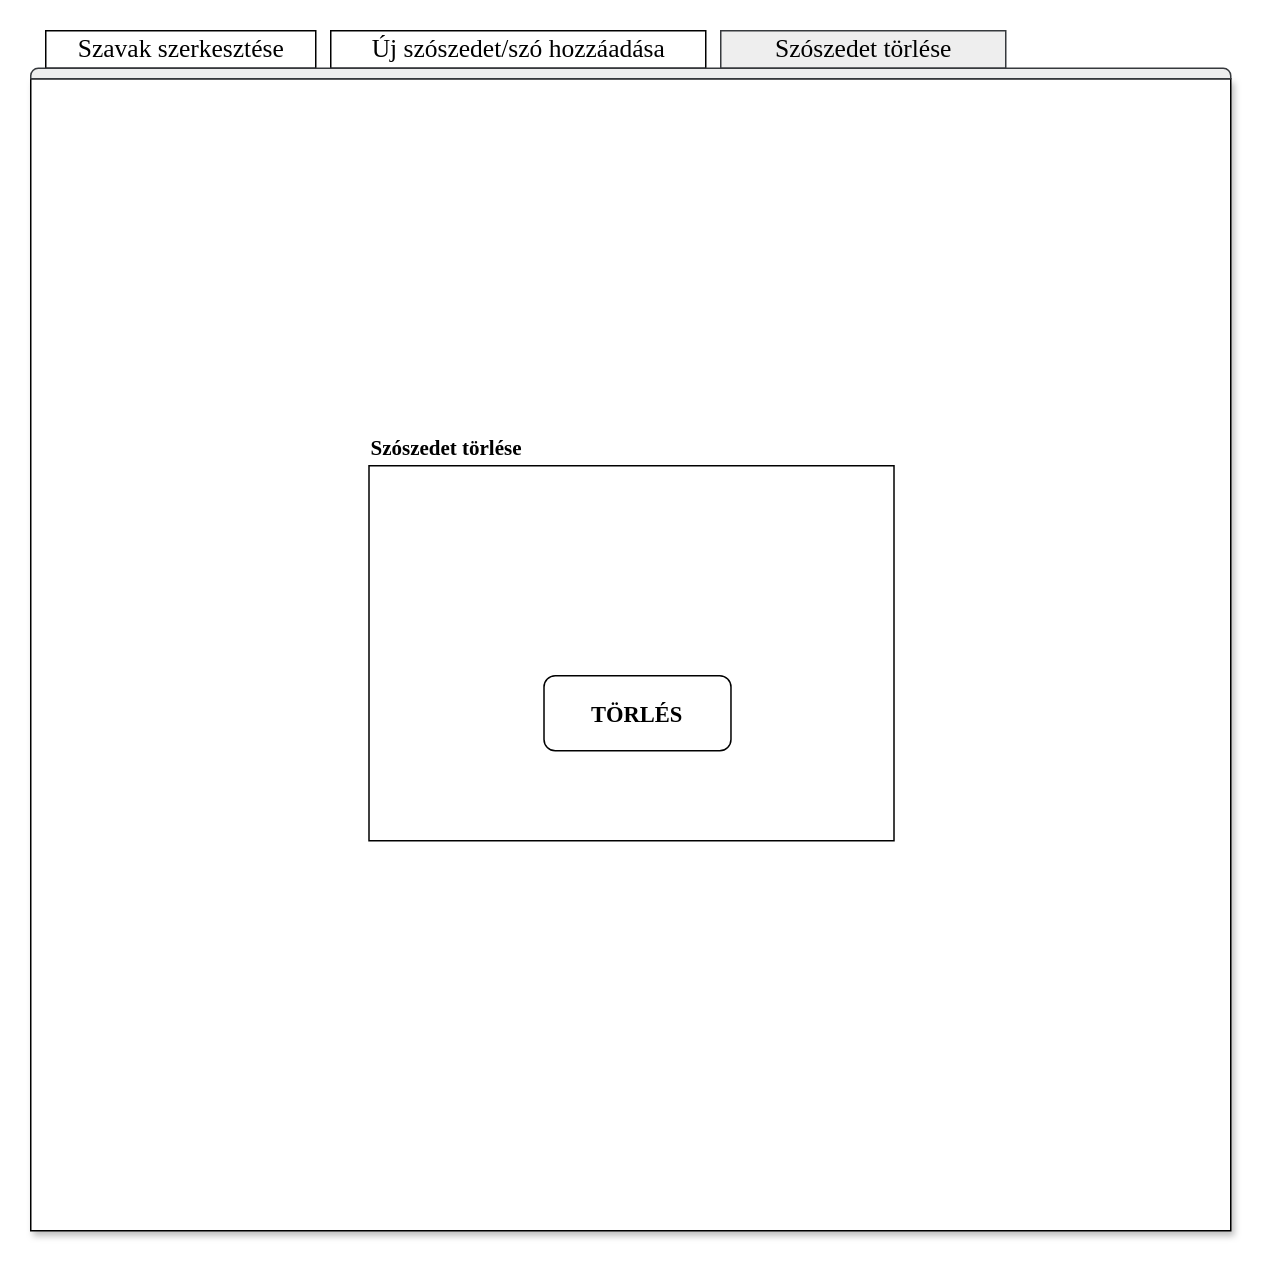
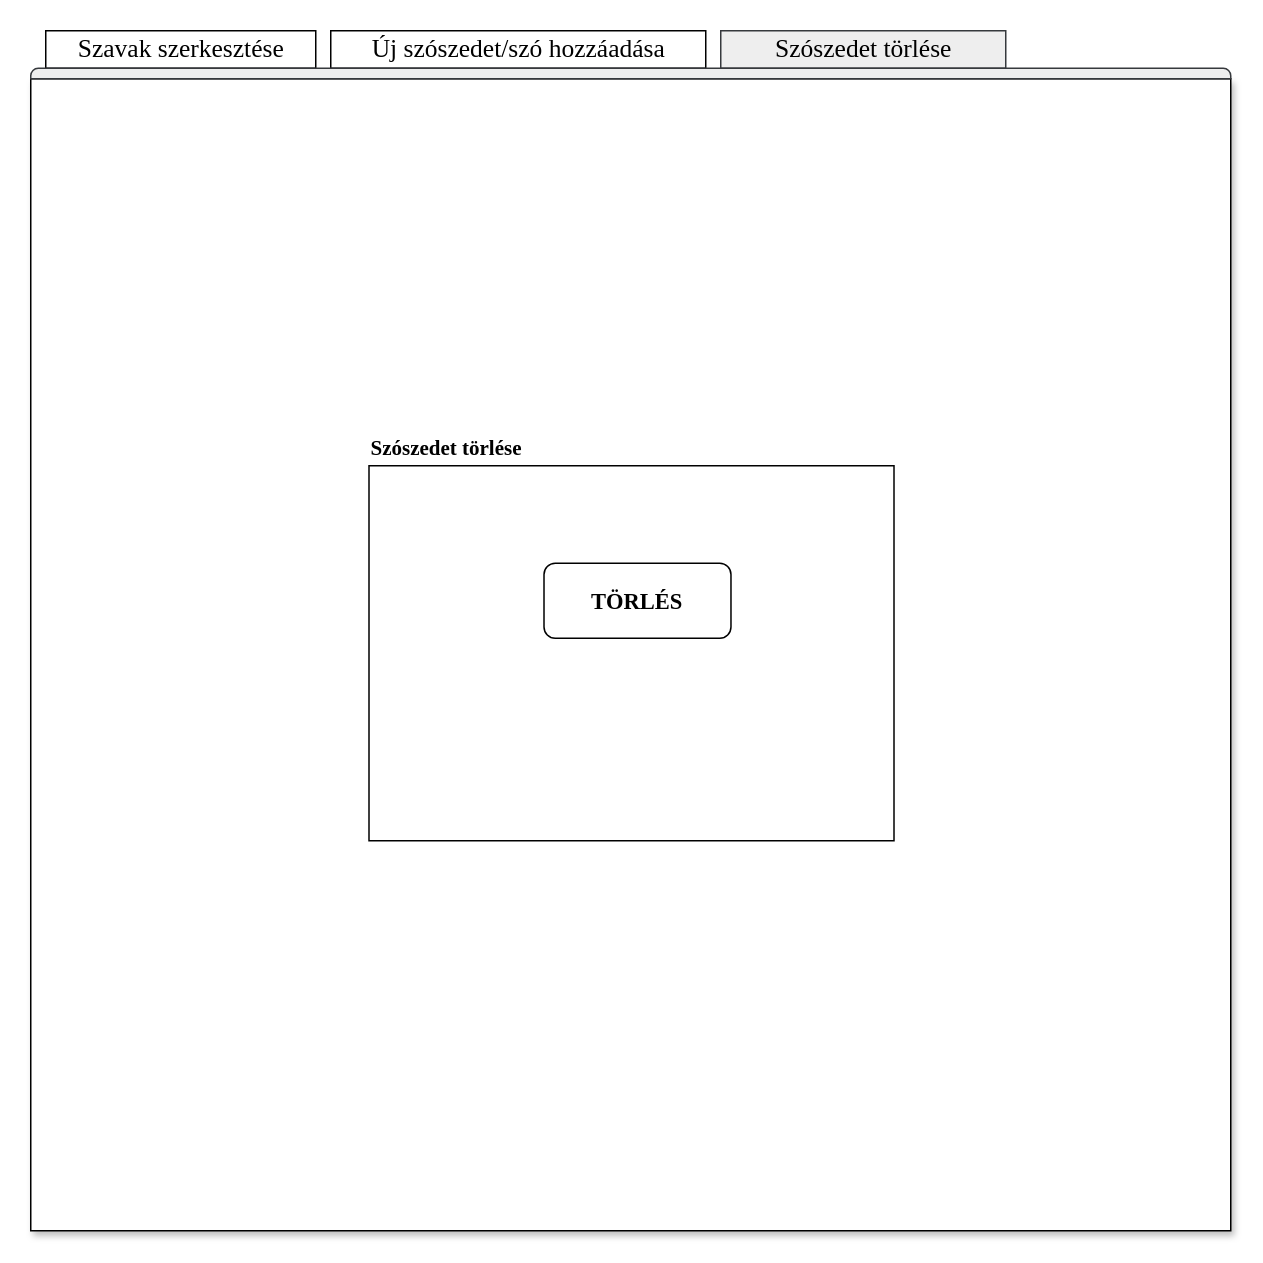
(637, 713) -> (637, 601)
